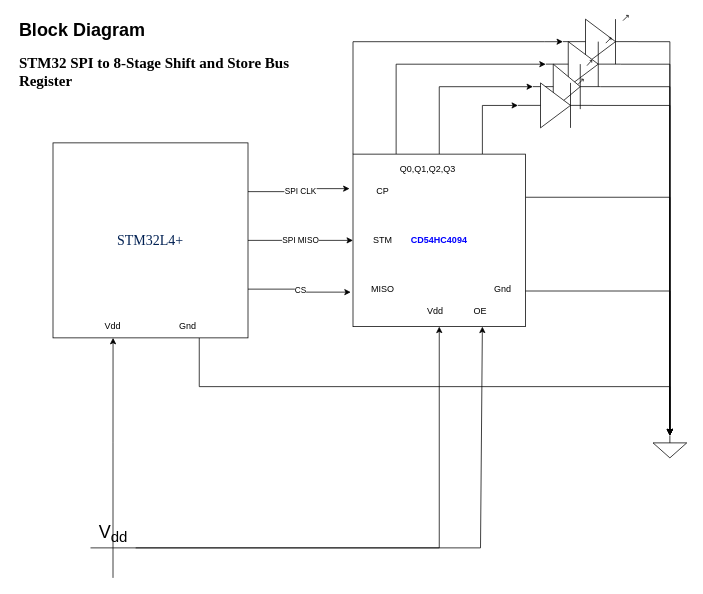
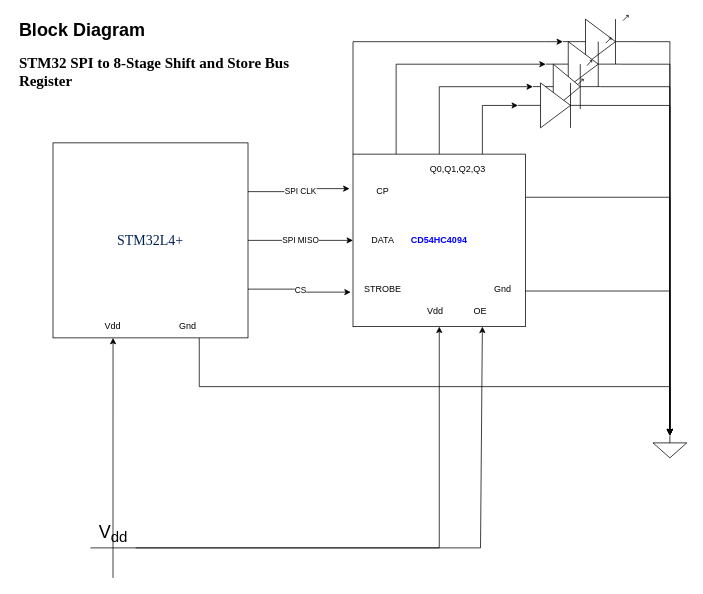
(428, 169) -> (458, 169)
(383, 240) -> (383, 240)
(383, 289) -> (383, 289)
